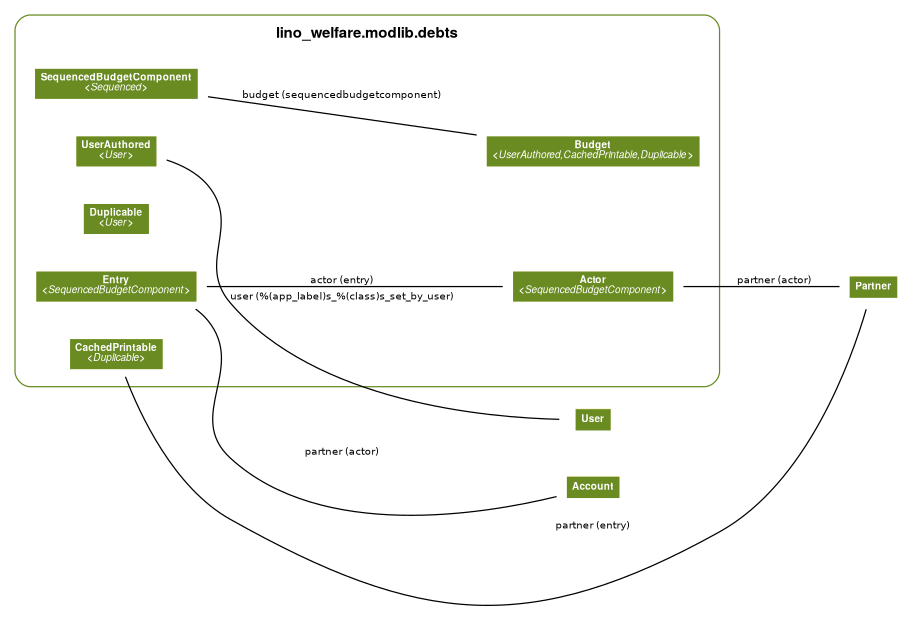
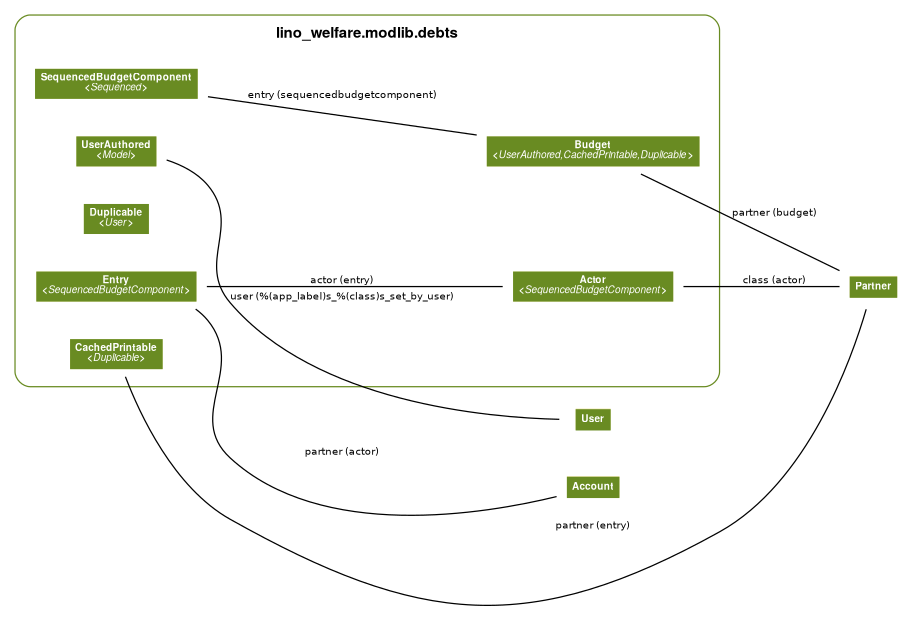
(342, 96) -> (342, 96)
(116, 155) -> (116, 155)
none -> (740, 222)
(775, 281) -> (775, 281)
